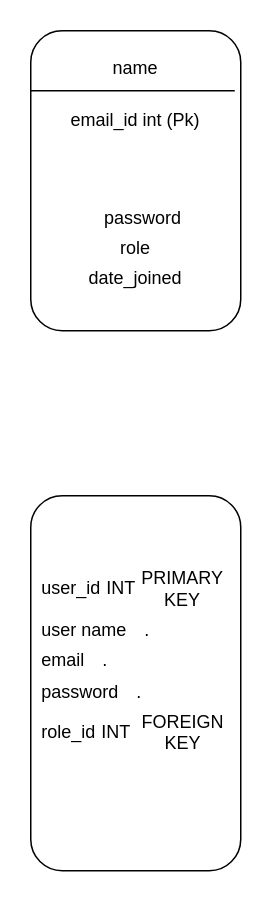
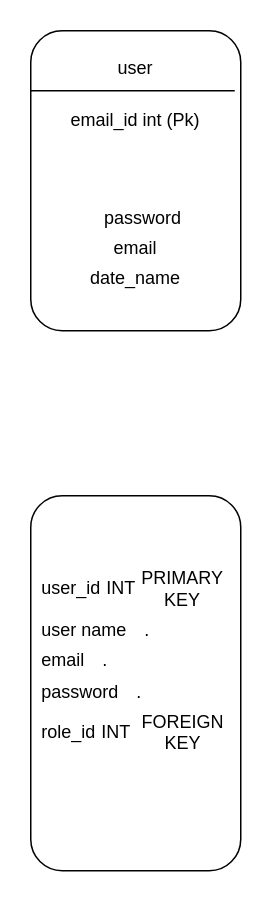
(136, 68) -> (136, 68)
(136, 248) -> (136, 248)
(136, 278) -> (136, 278)
